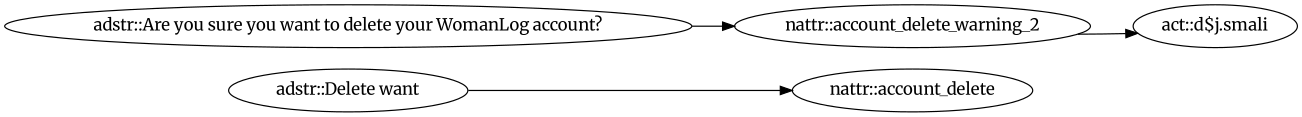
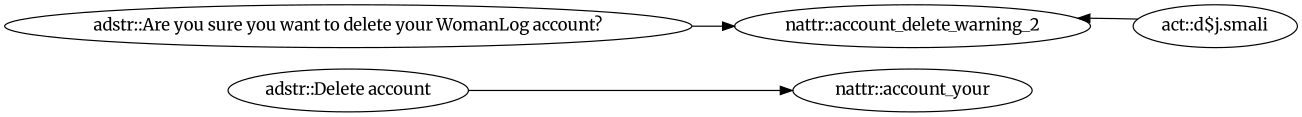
(1102, 34) -> (1114, 19)
(348, 90) -> (348, 90)
(913, 90) -> (913, 90)
